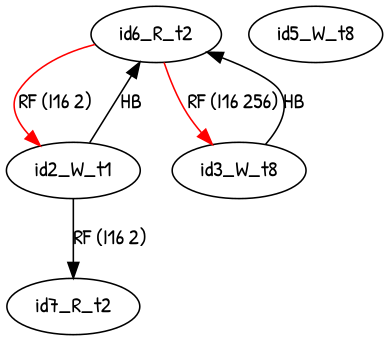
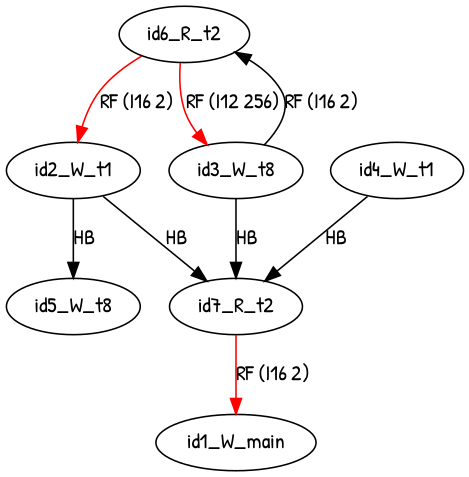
(234, 102) -> (234, 102)
(294, 102) -> (322, 102)
(111, 109) -> (73, 231)
none -> (397, 170)
none -> (236, 231)
(111, 238) -> (177, 238)
none -> (236, 443)
